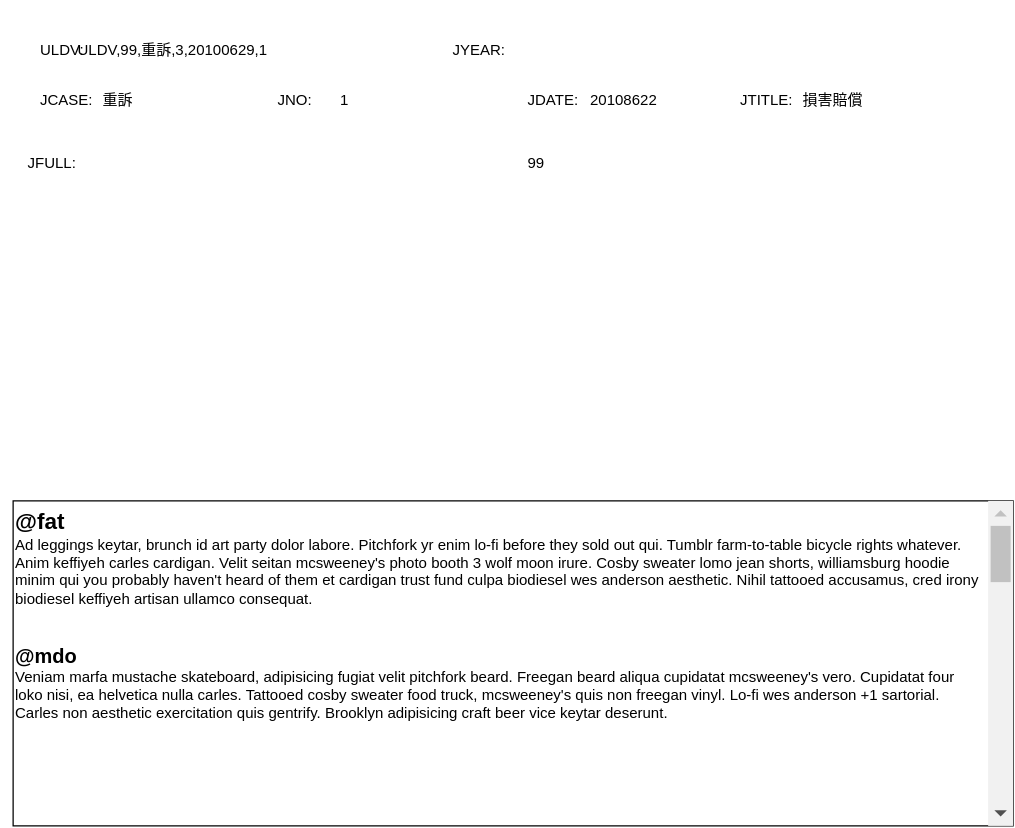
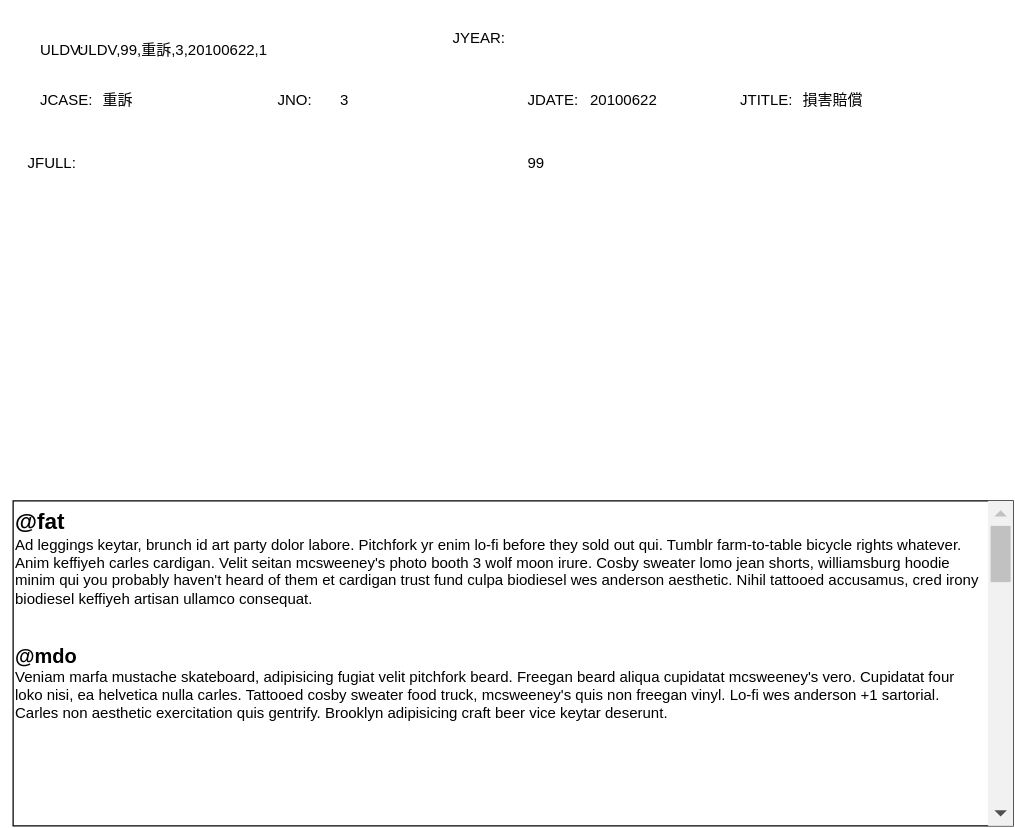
(172, 51) -> (172, 51)
(488, 51) -> (488, 38)
(345, 101) -> (345, 101)
(624, 101) -> (624, 101)
